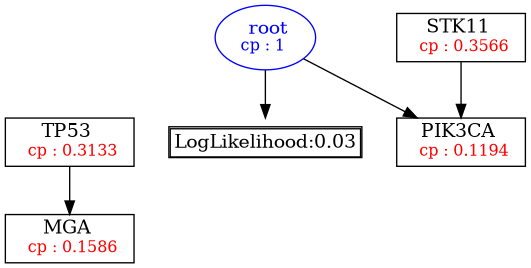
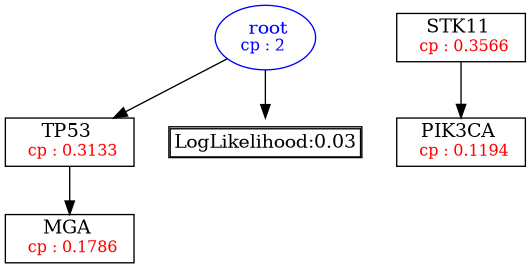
(265, 46) -> (265, 46)
(354, 85) -> (176, 85)
(73, 248) -> (73, 248)
